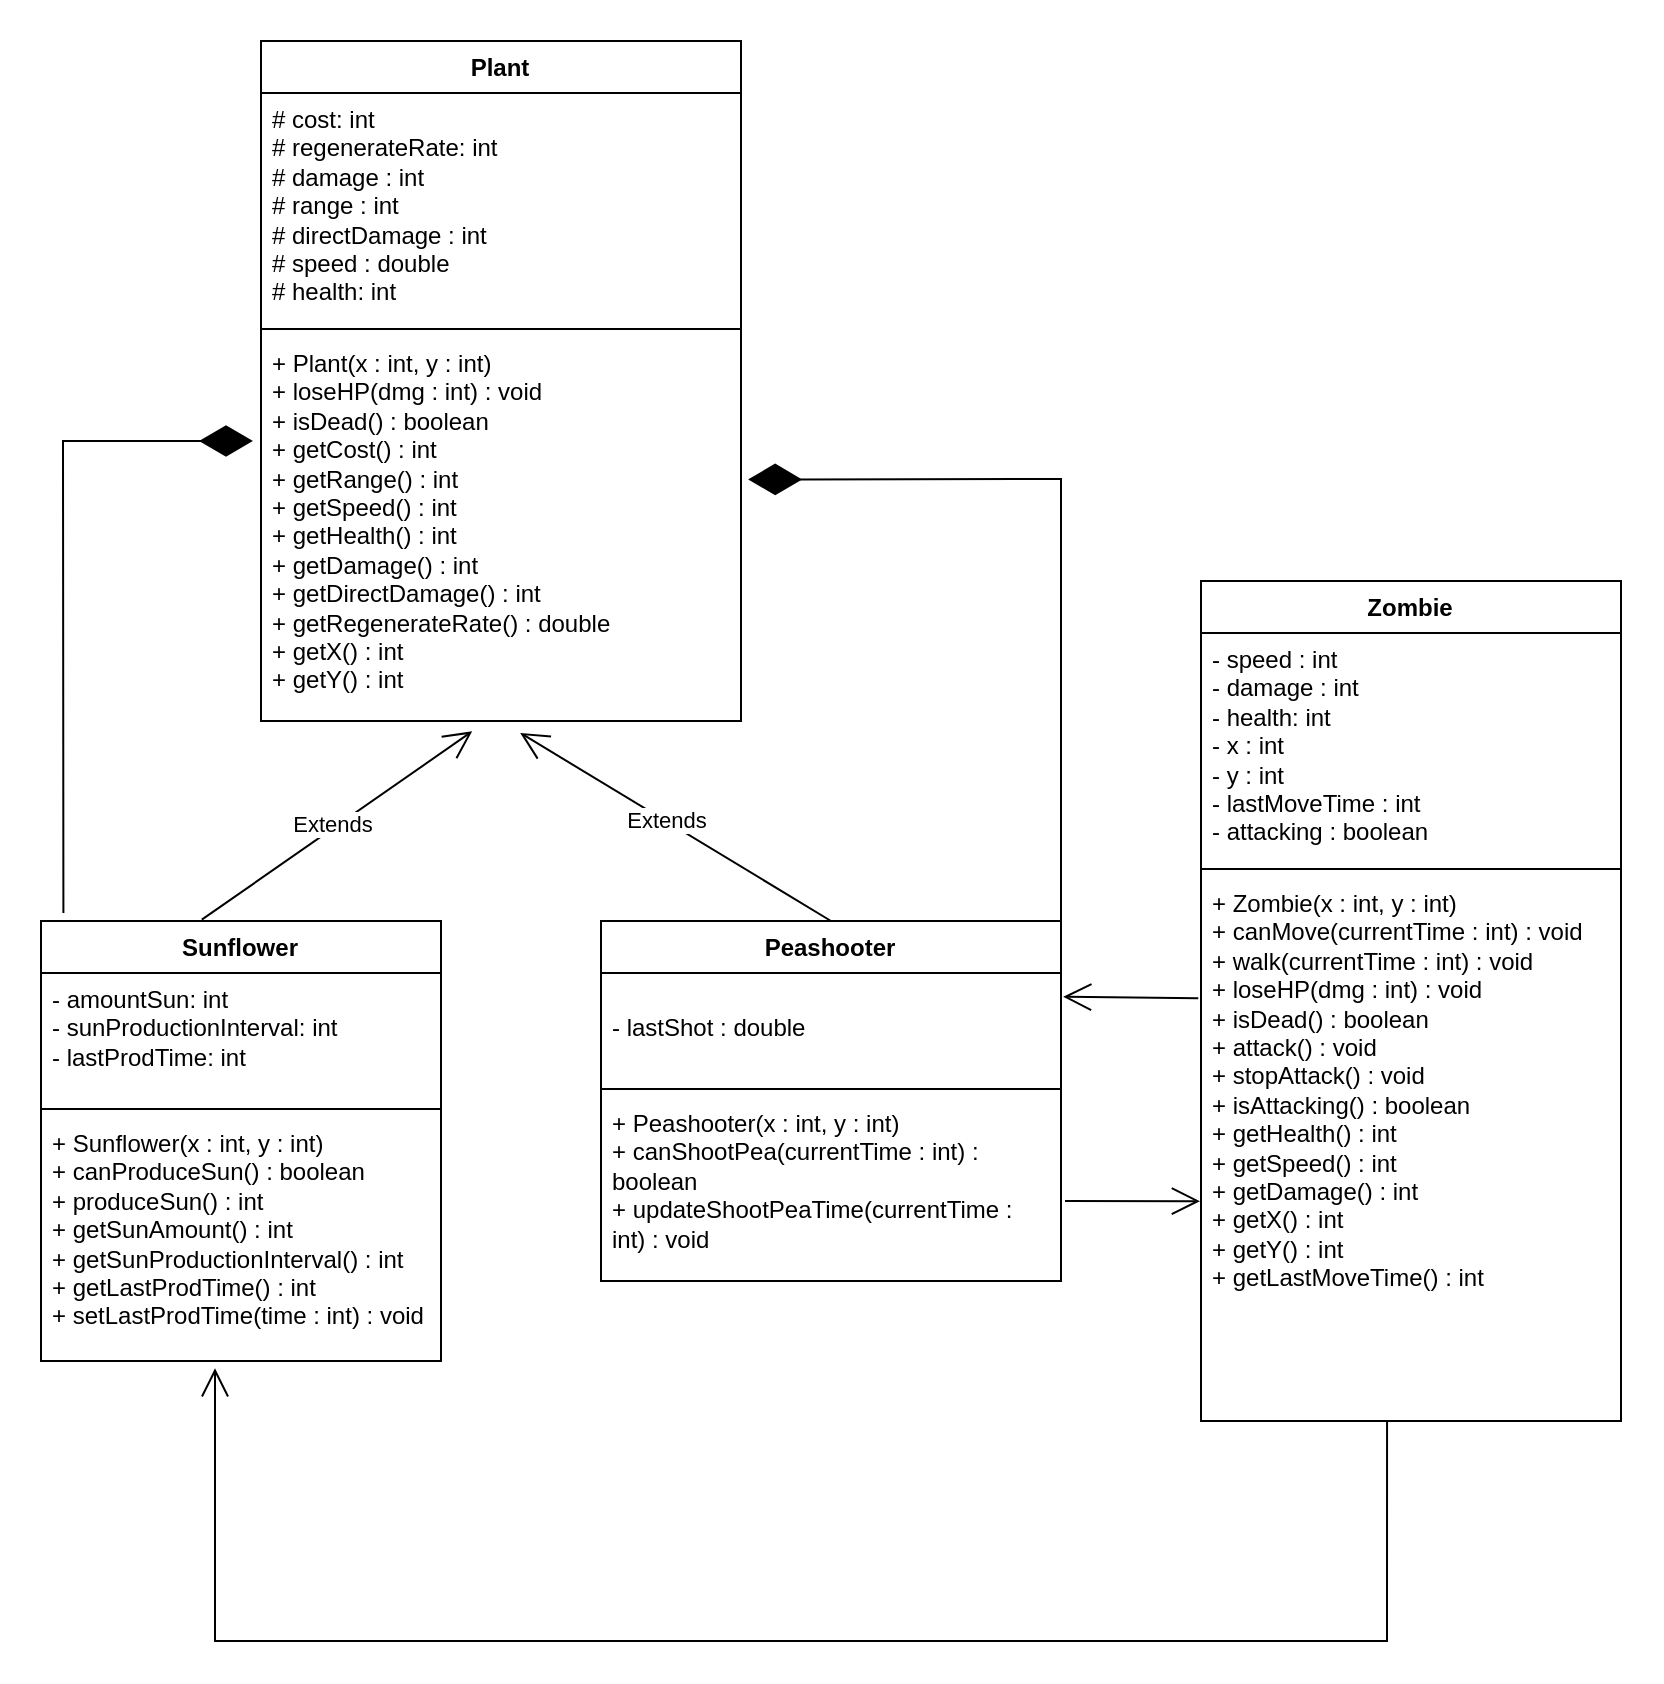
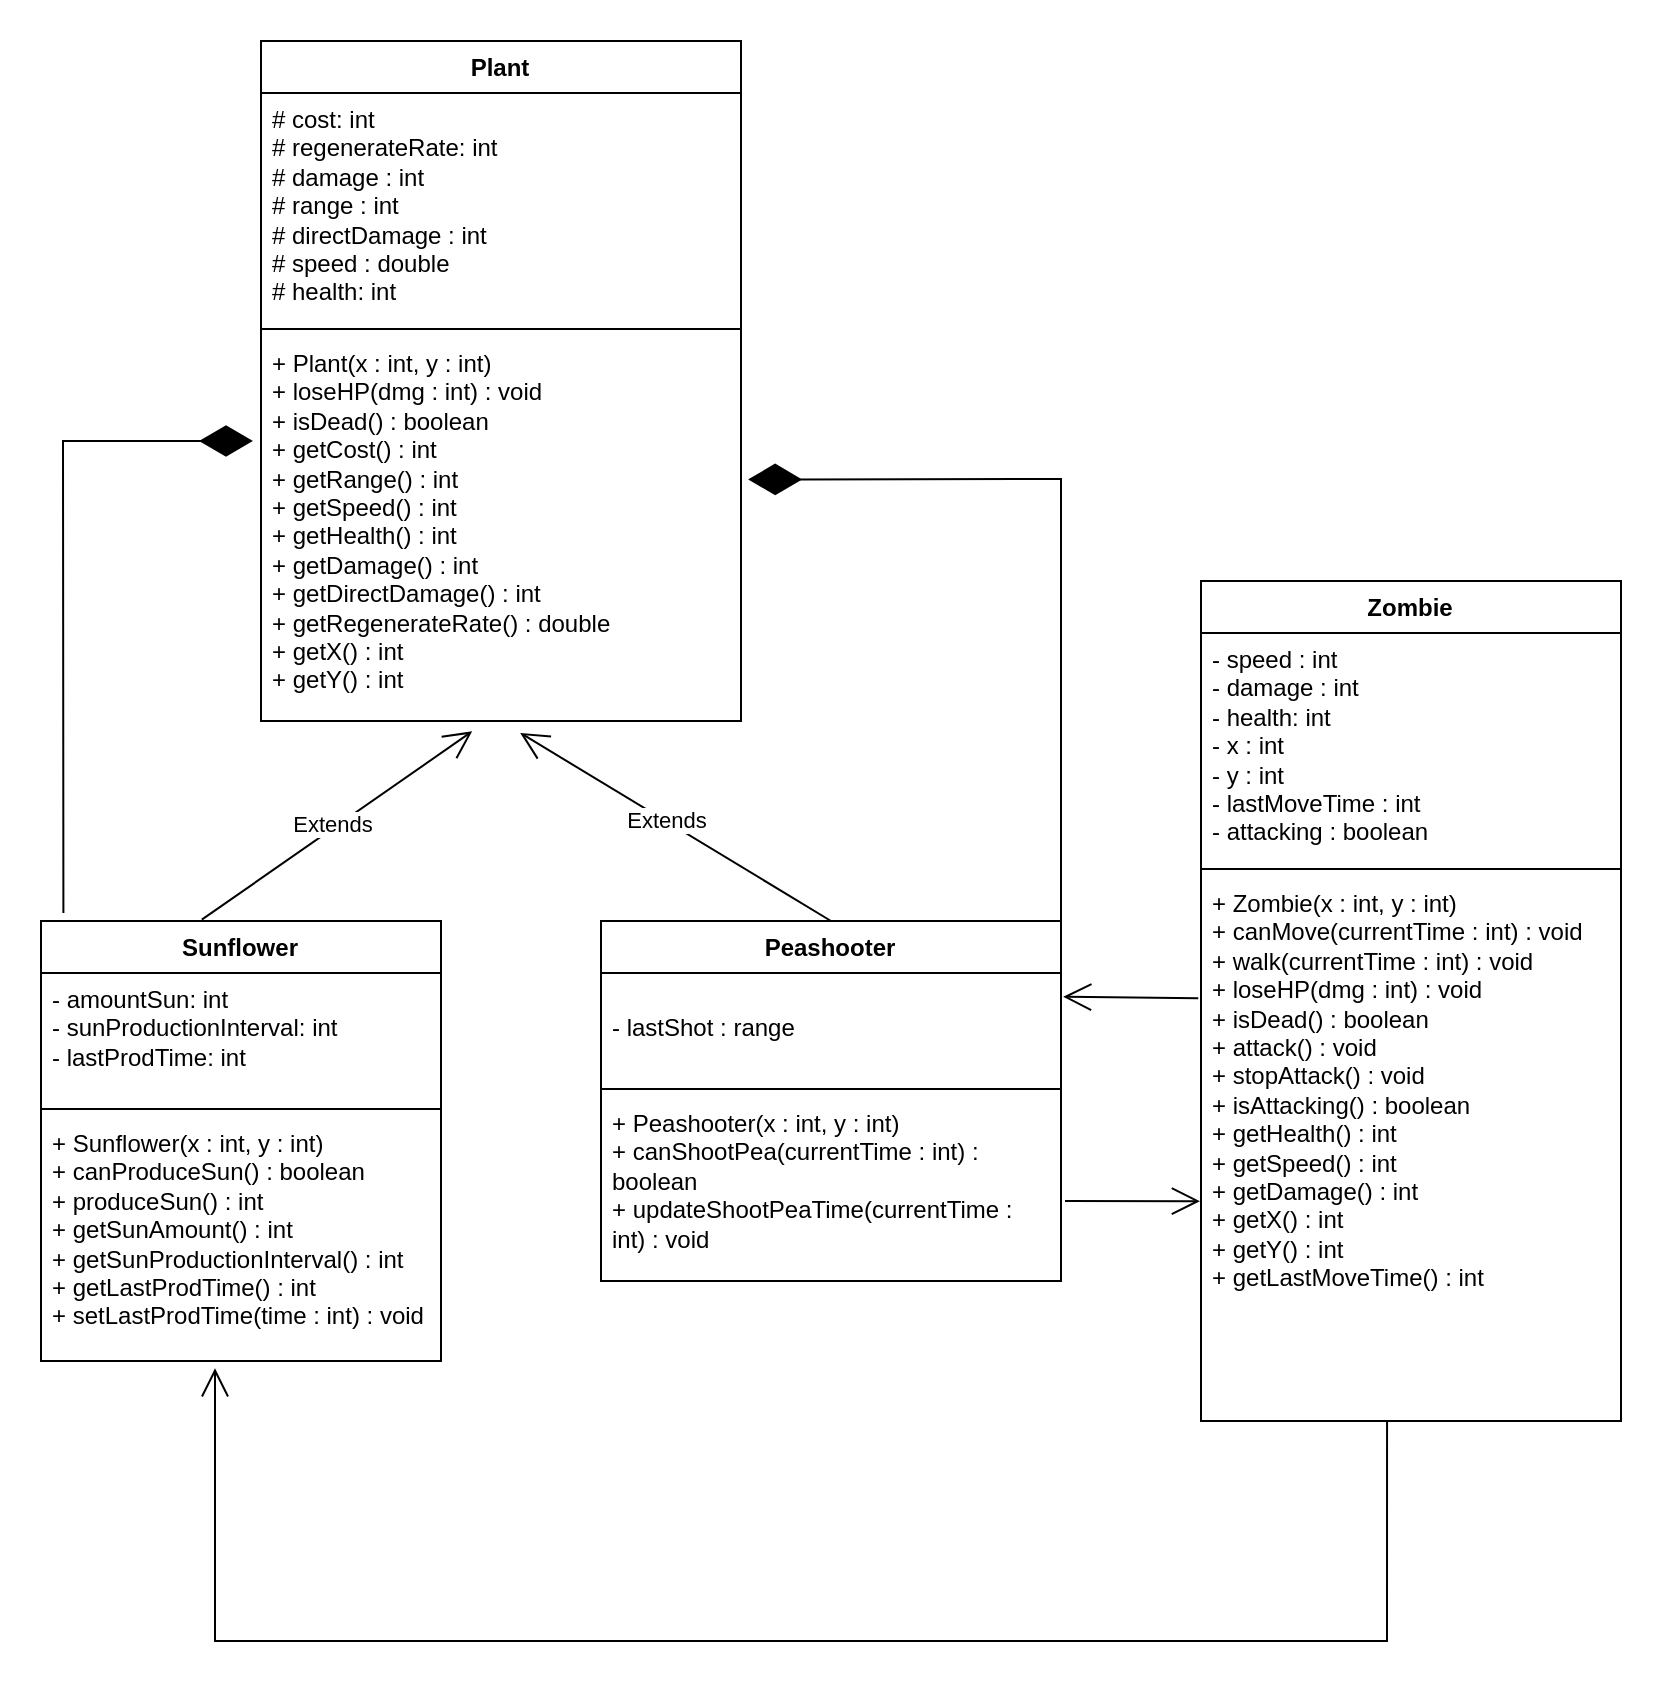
(722, 1001) -> (718, 1001)
